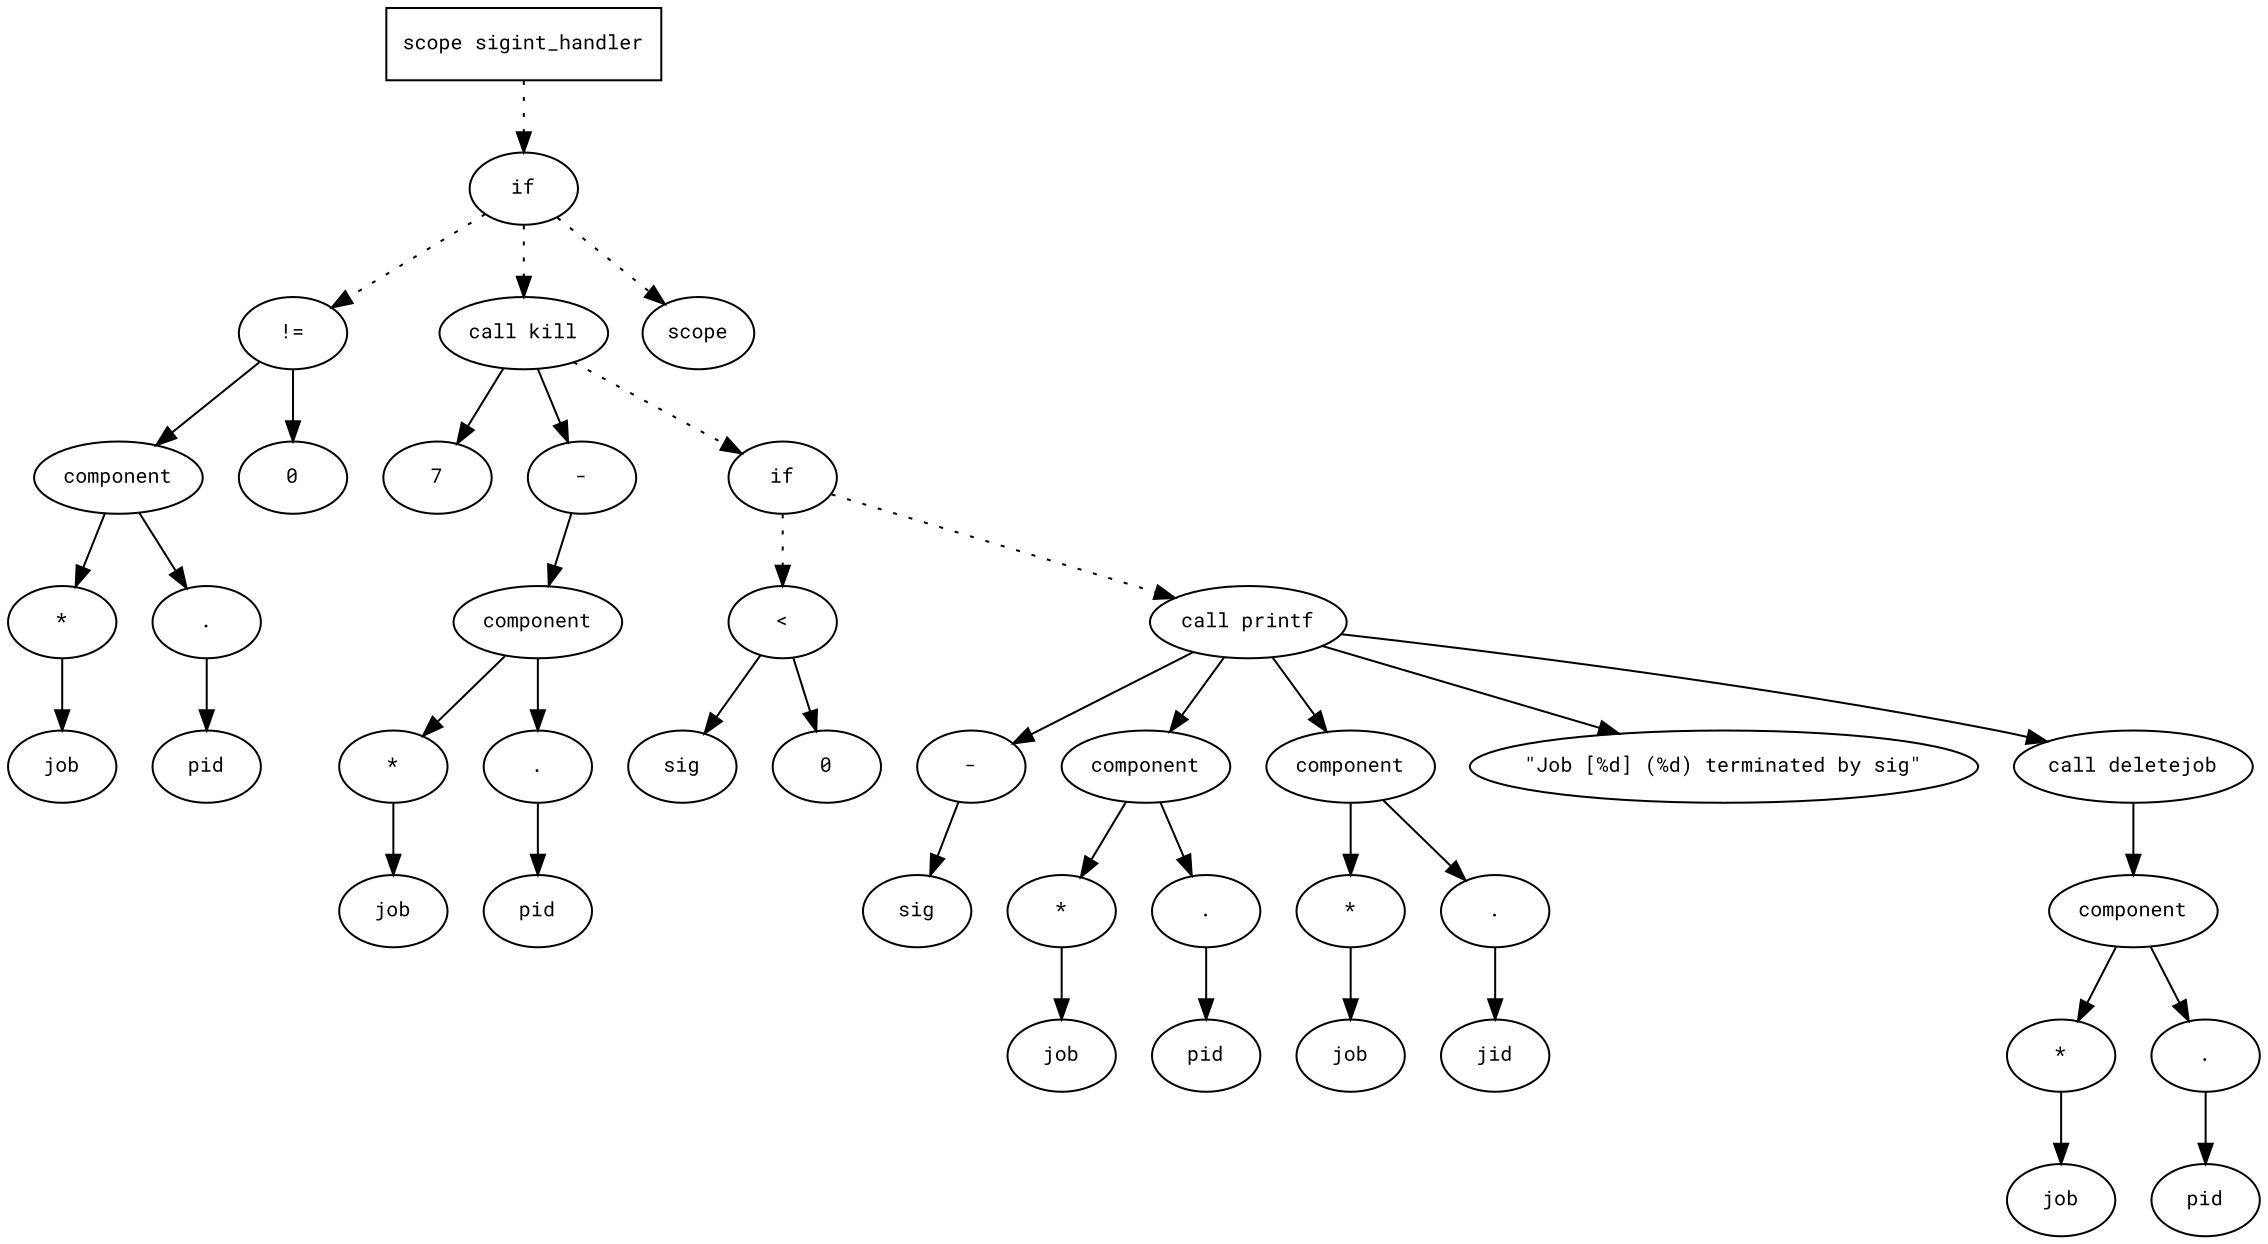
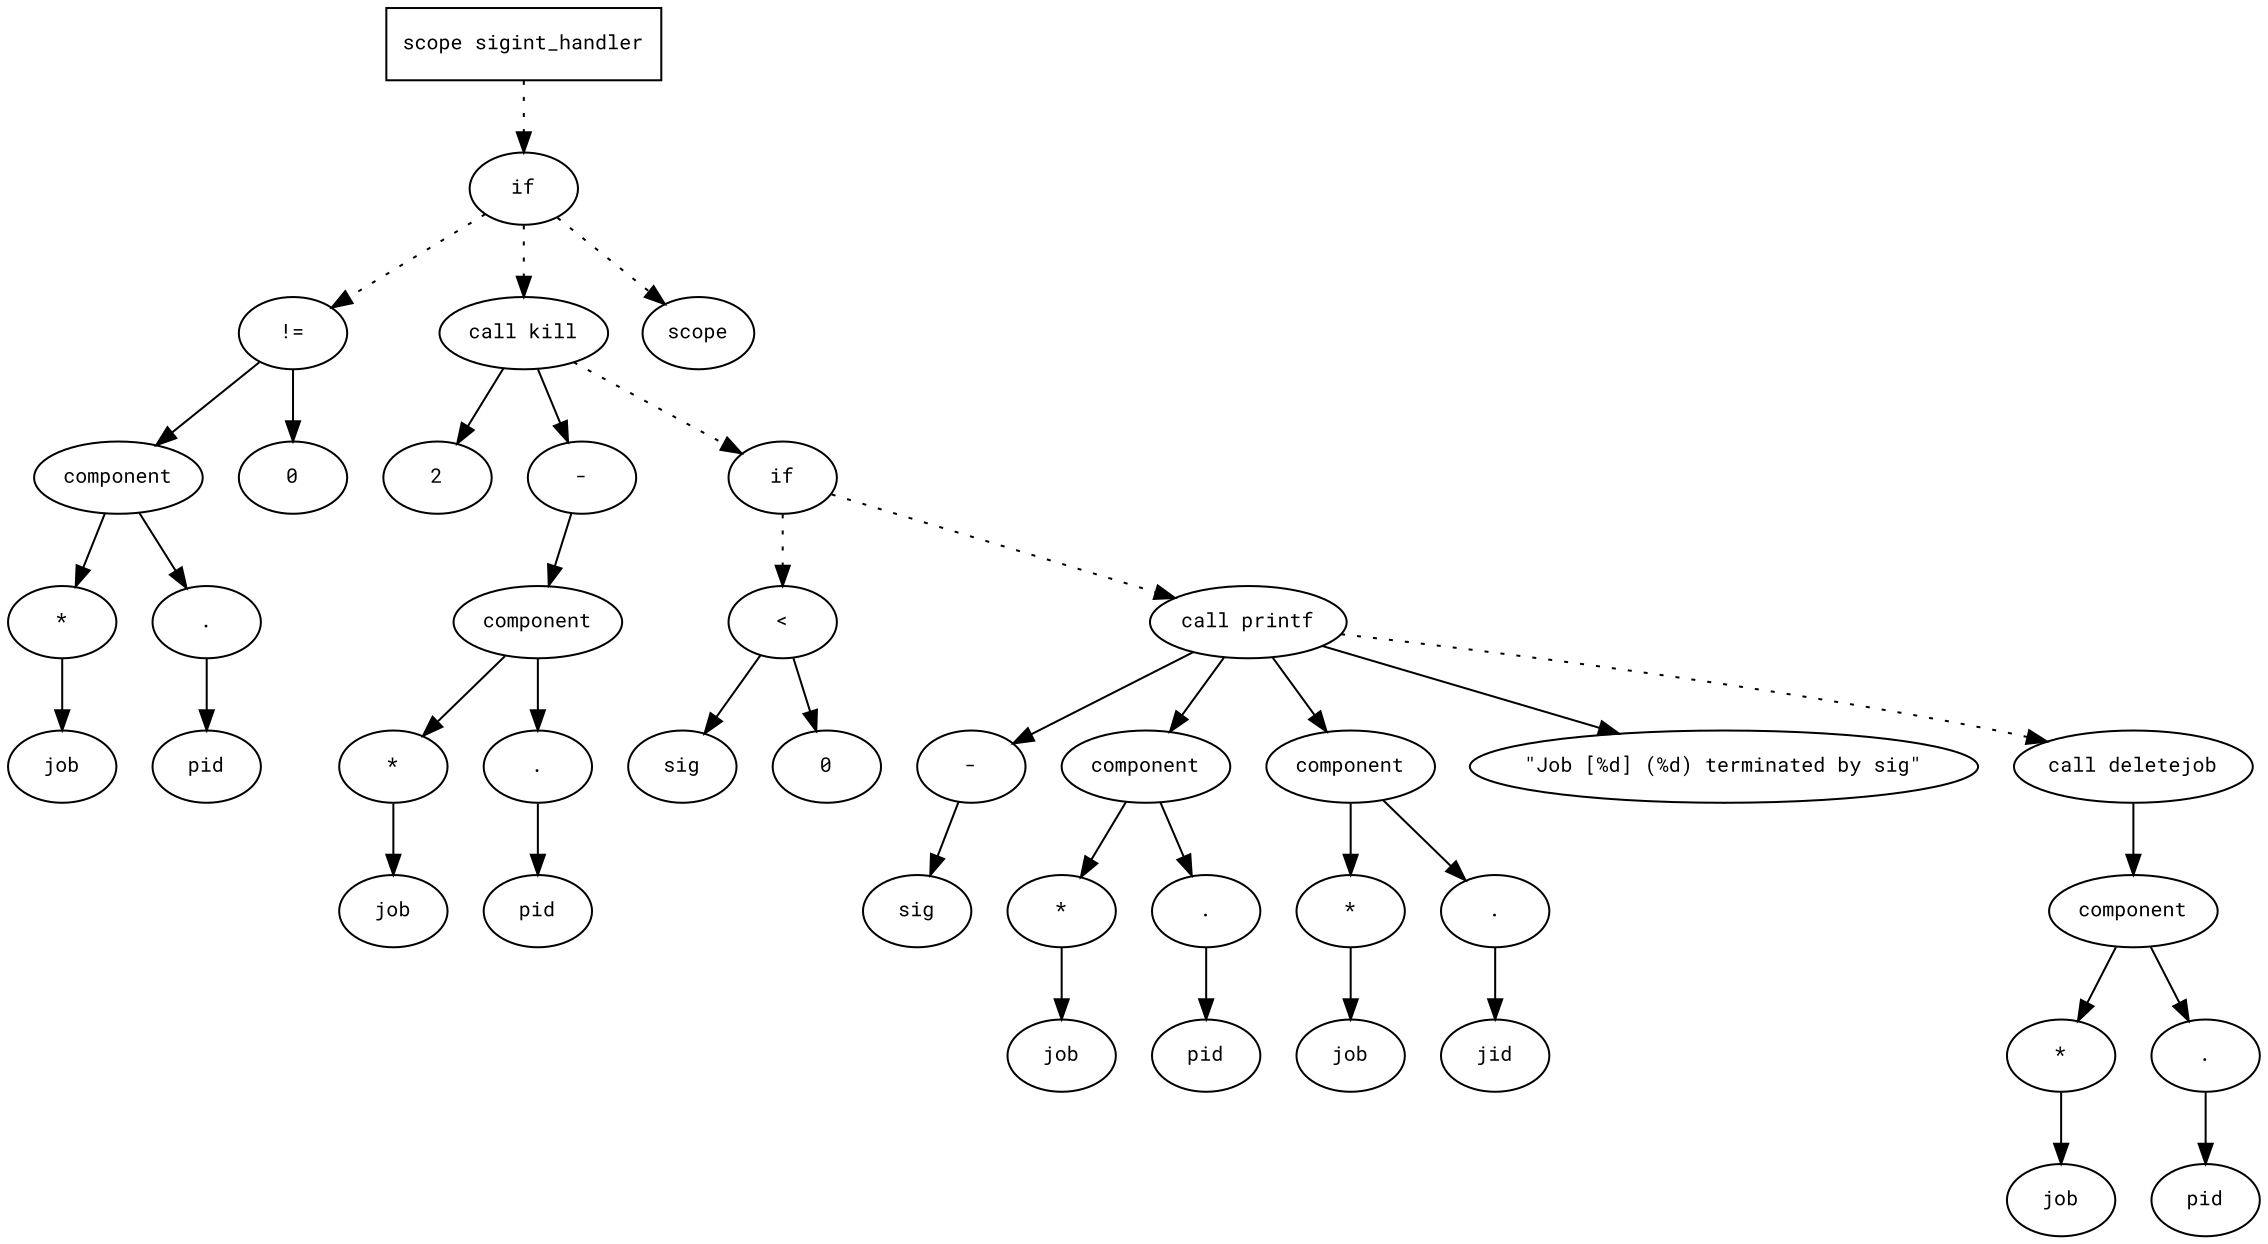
(438, 478) -> (438, 478)
(1685, 679) -> (1685, 679)
